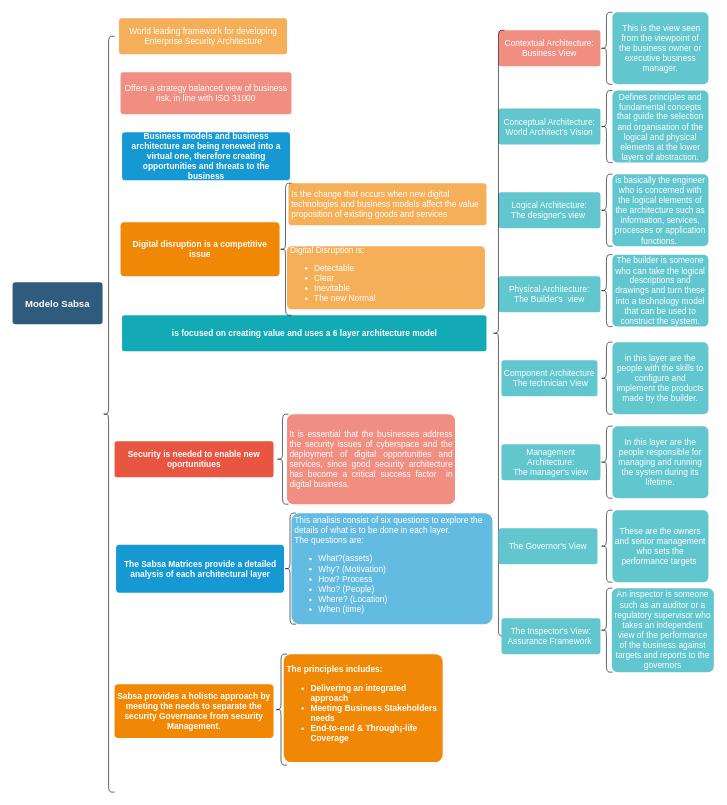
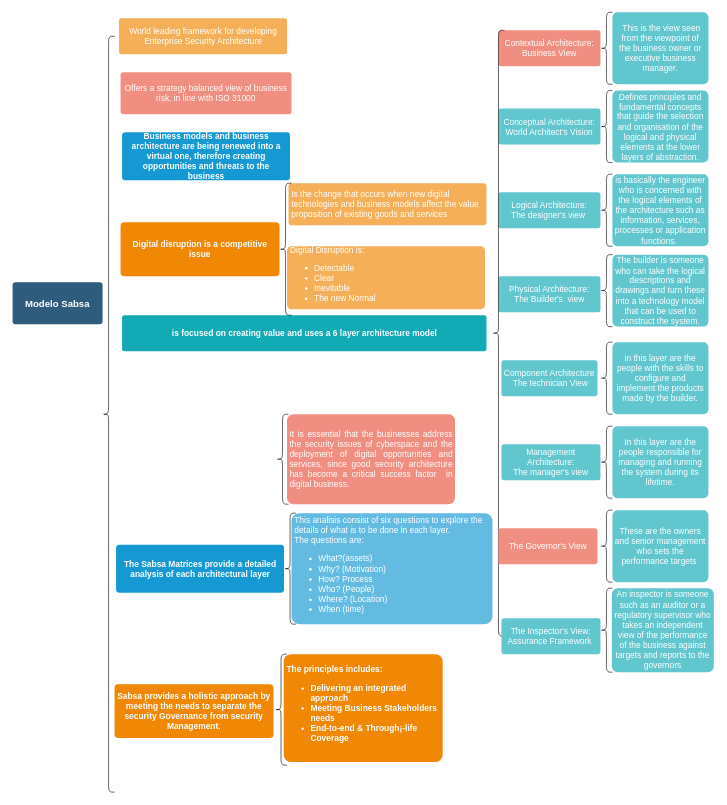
(194, 459) -> none
(548, 546) -> (548, 546)
